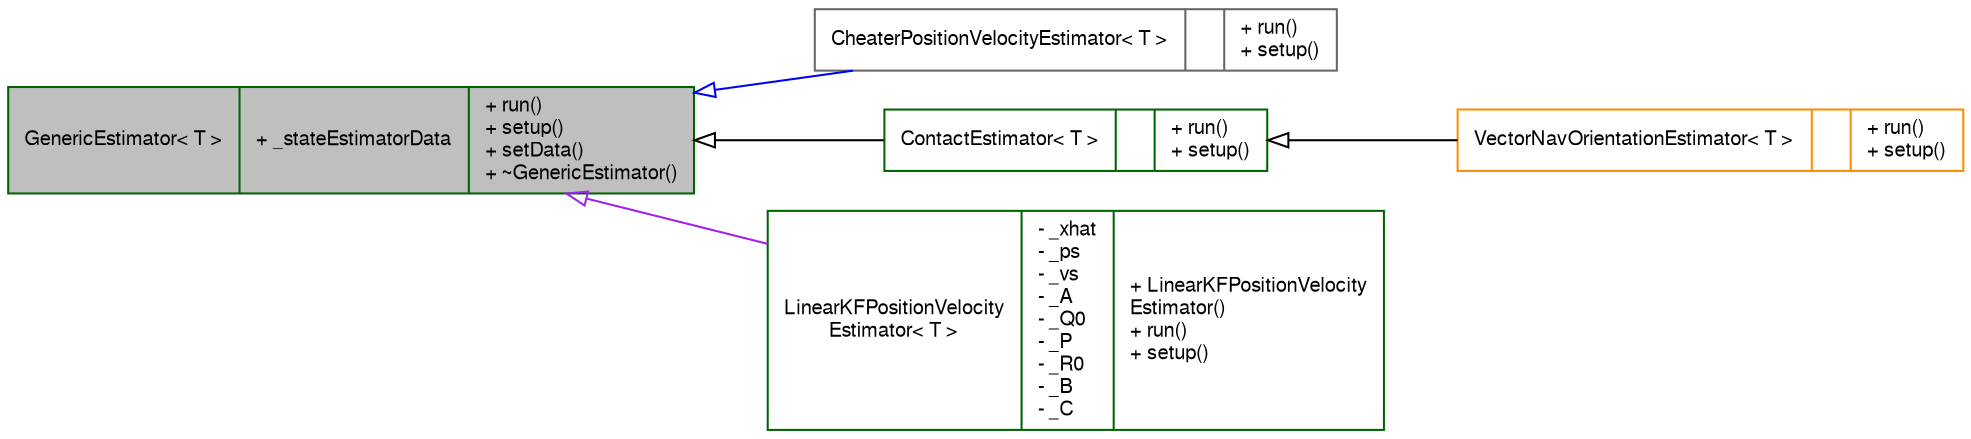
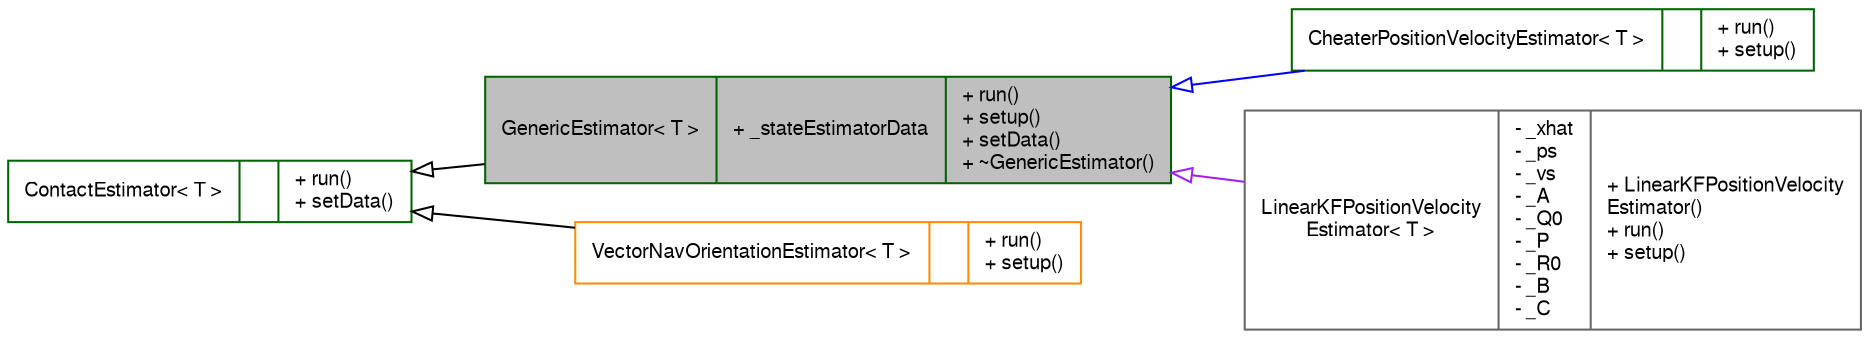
(1076, 40) -> (1553, 40)
(799, 140) -> (459, 167)
(1211, 150) -> (345, 202)
(1076, 320) -> (1553, 220)
